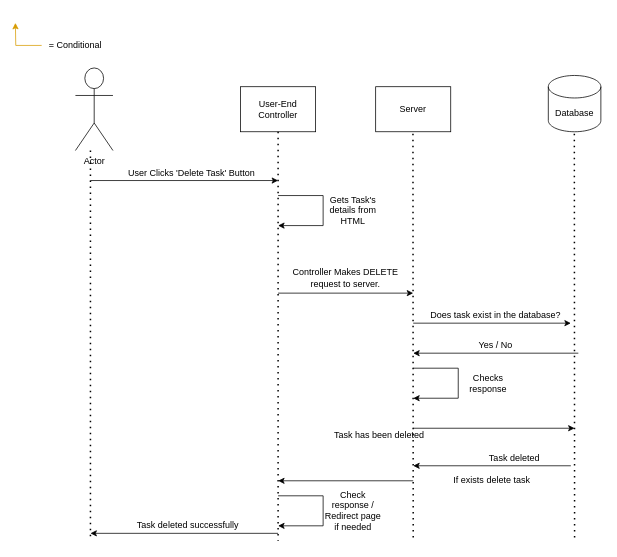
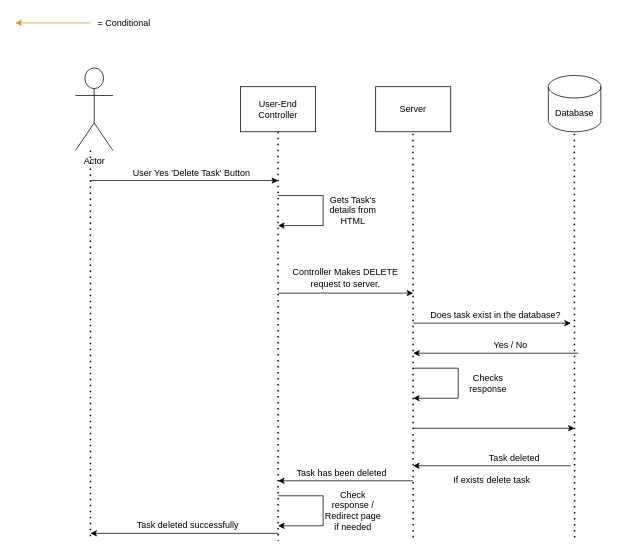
(75, 45) -> (124, 23)
(192, 173) -> (192, 173)
(495, 345) -> (510, 345)
(379, 435) -> (342, 473)
